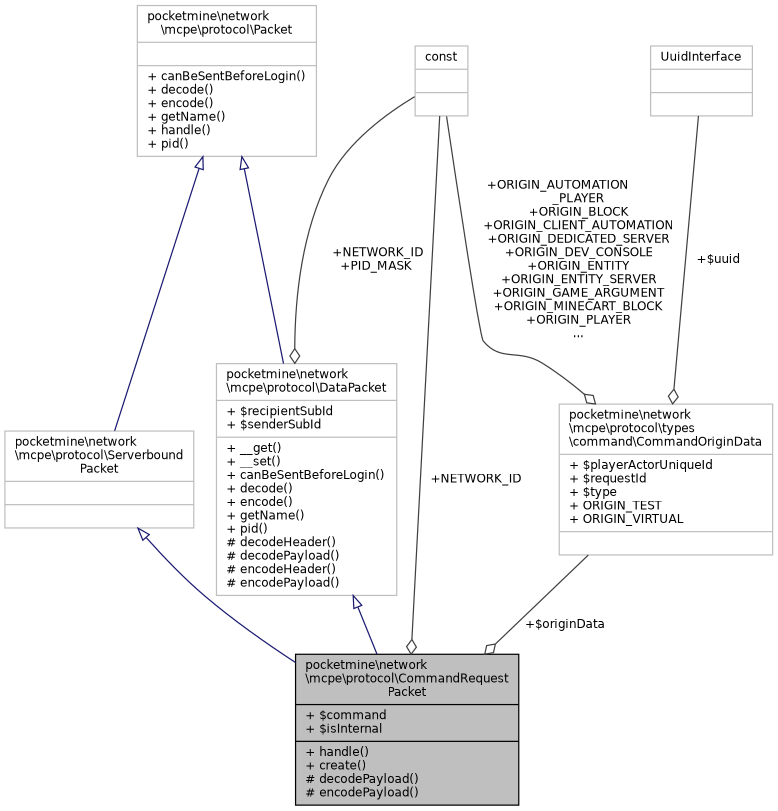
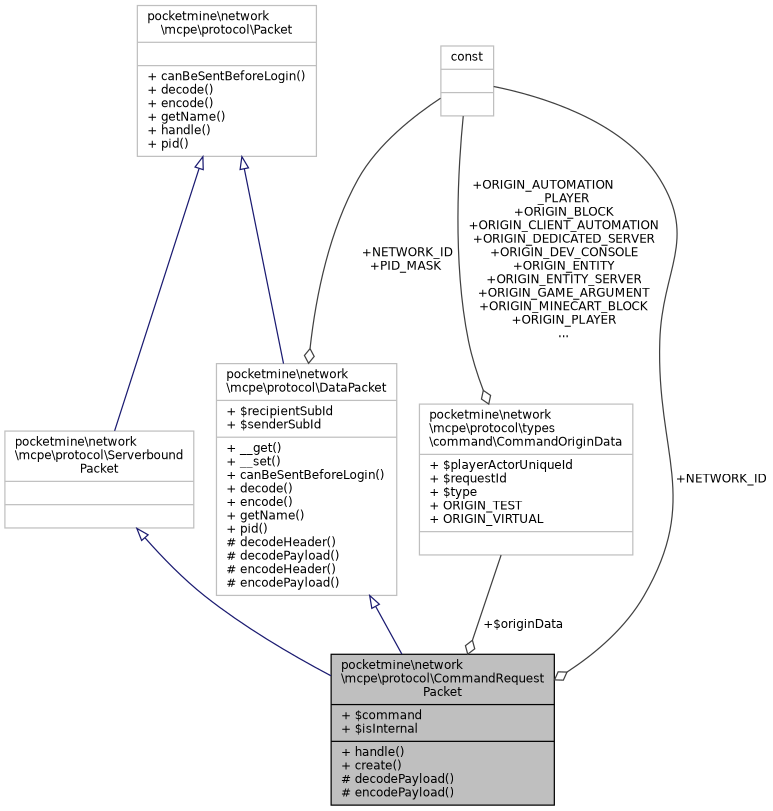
(701, 81) -> none
